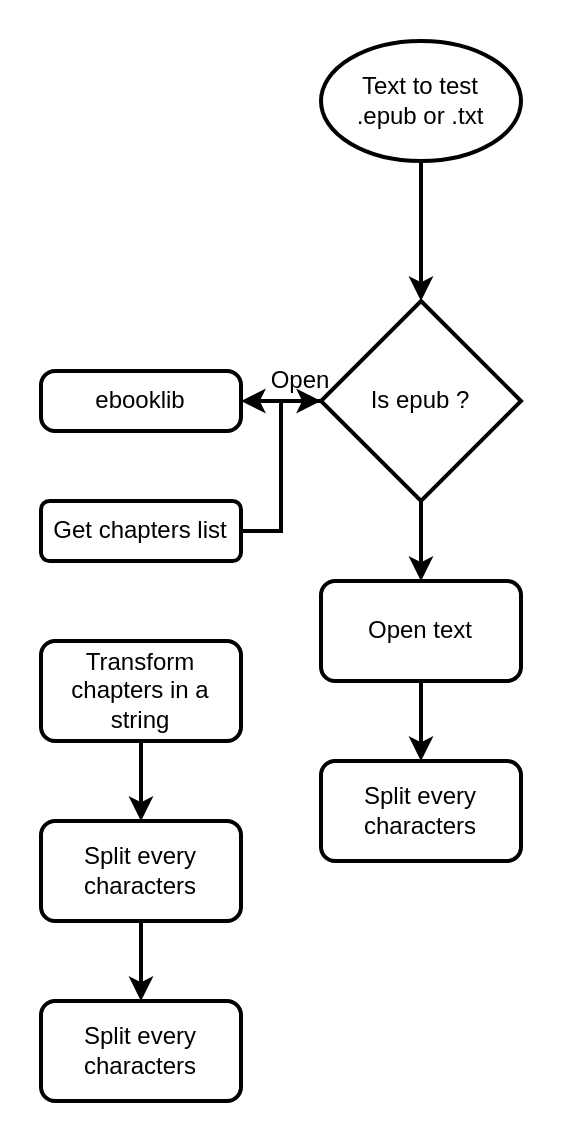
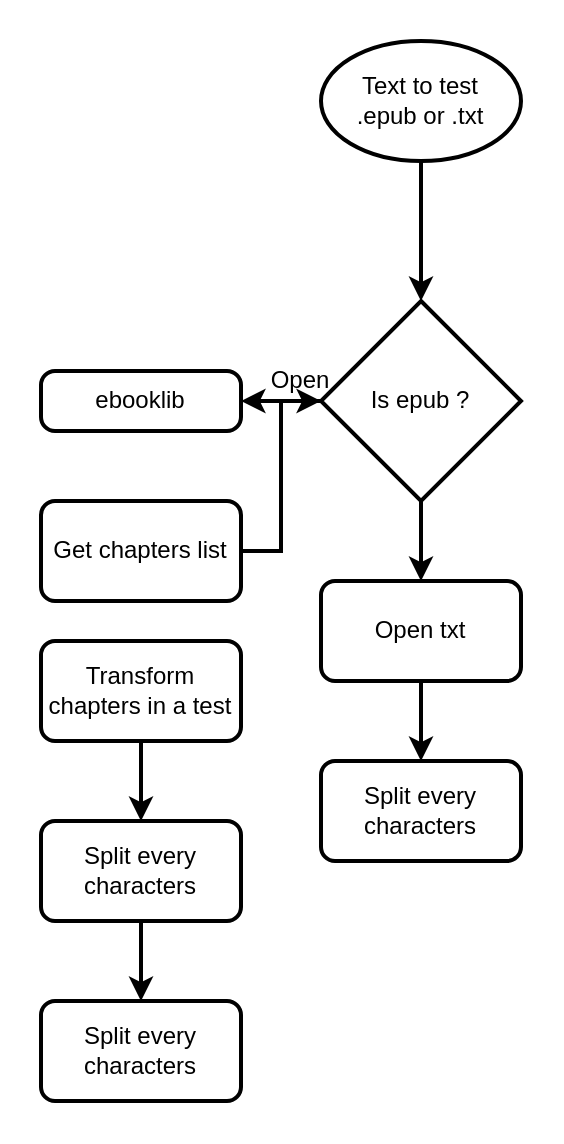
(141, 531) -> (141, 551)
(421, 631) -> (421, 631)
(141, 691) -> (141, 691)
